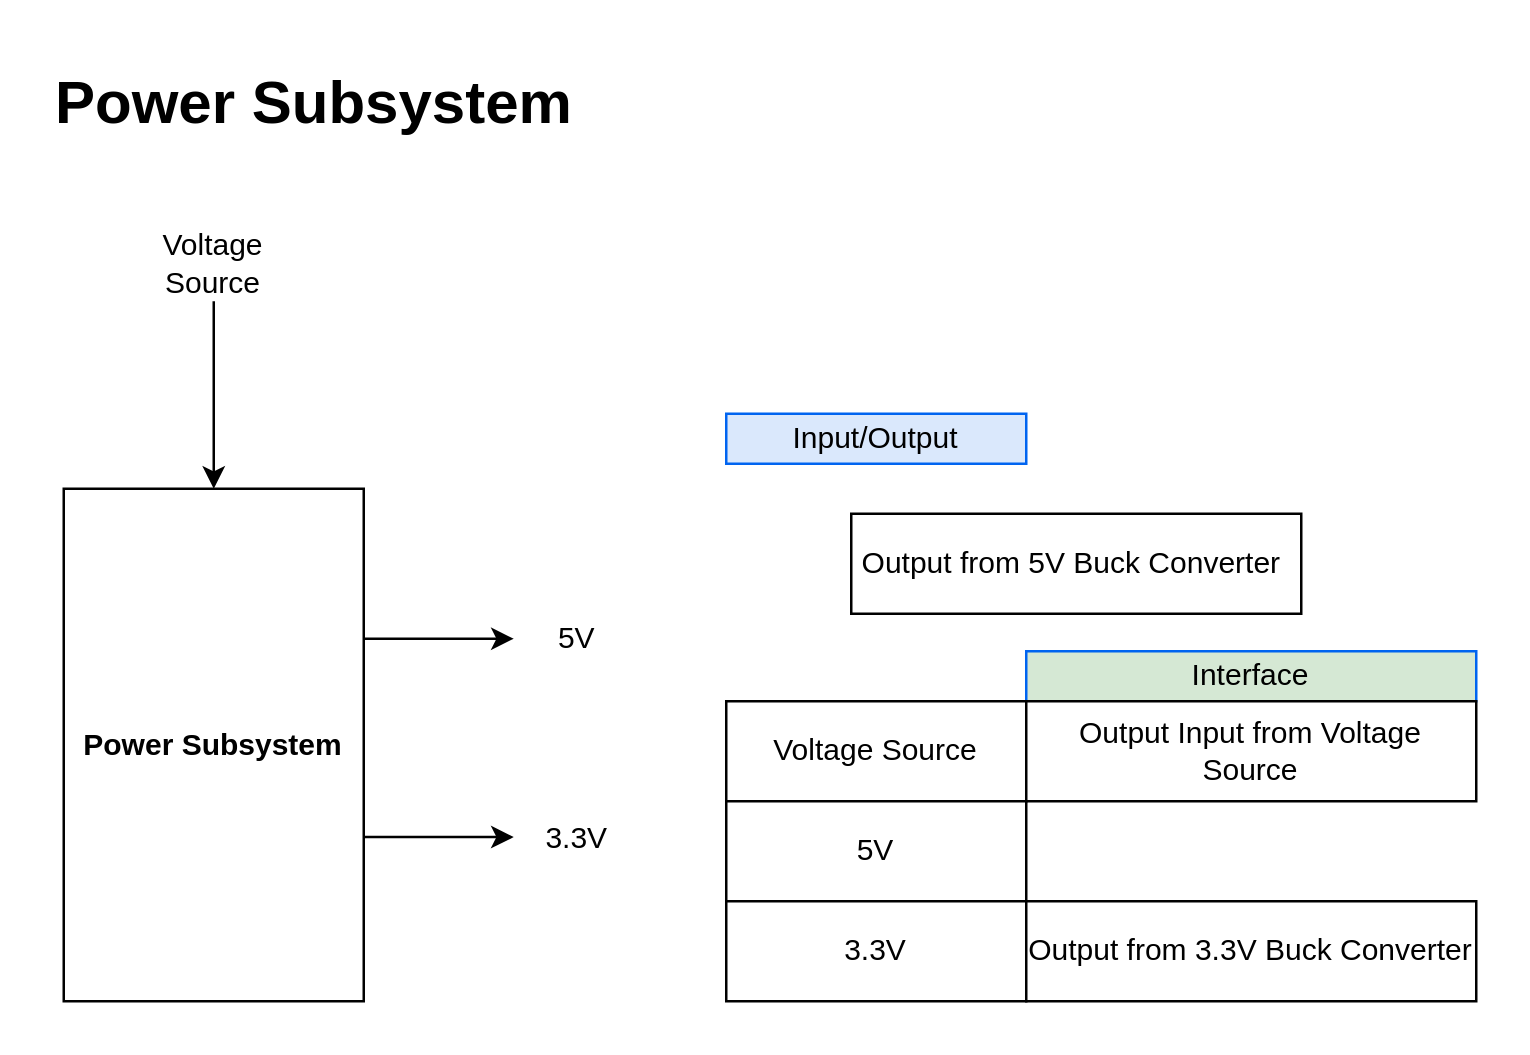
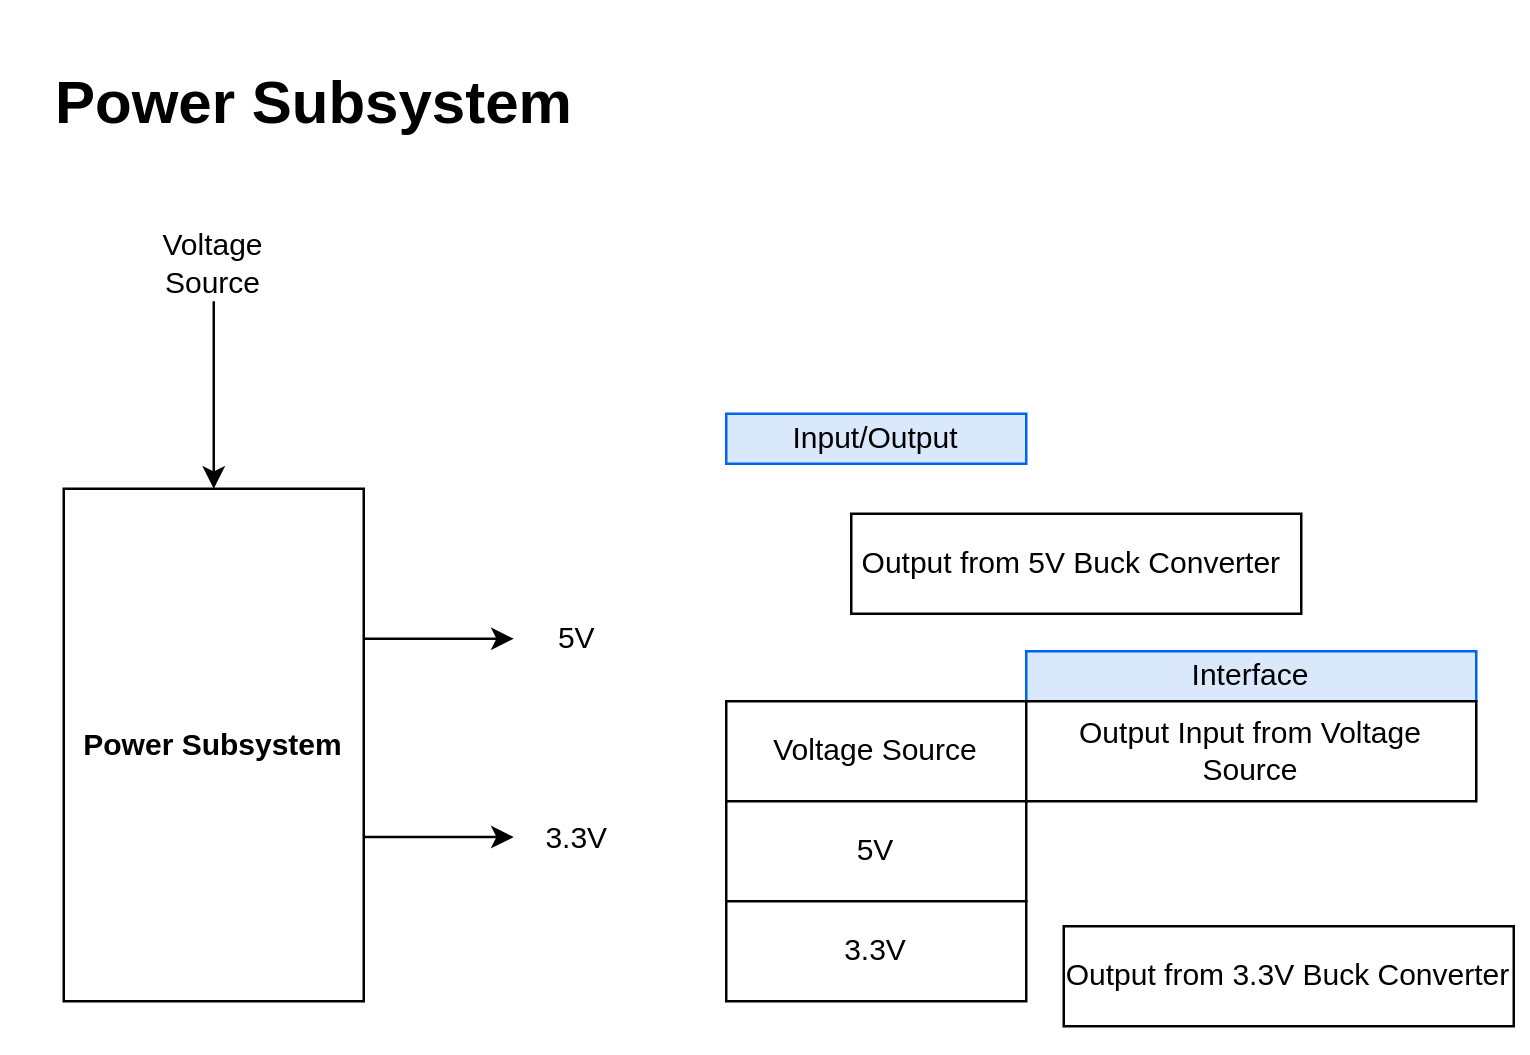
(1251, 676) -> (1251, 676)
(1251, 951) -> (1289, 976)
